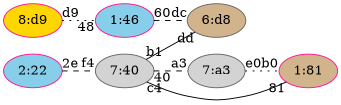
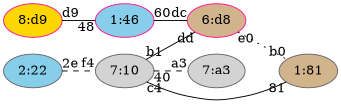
(79, 21) -> (79, 21)
(171, 21) -> (171, 21)
(217, 21) -> (217, 21)
(33, 71) -> (33, 71)
(125, 71) -> (125, 71)
(262, 71) -> (262, 46)
(308, 71) -> (308, 71)
